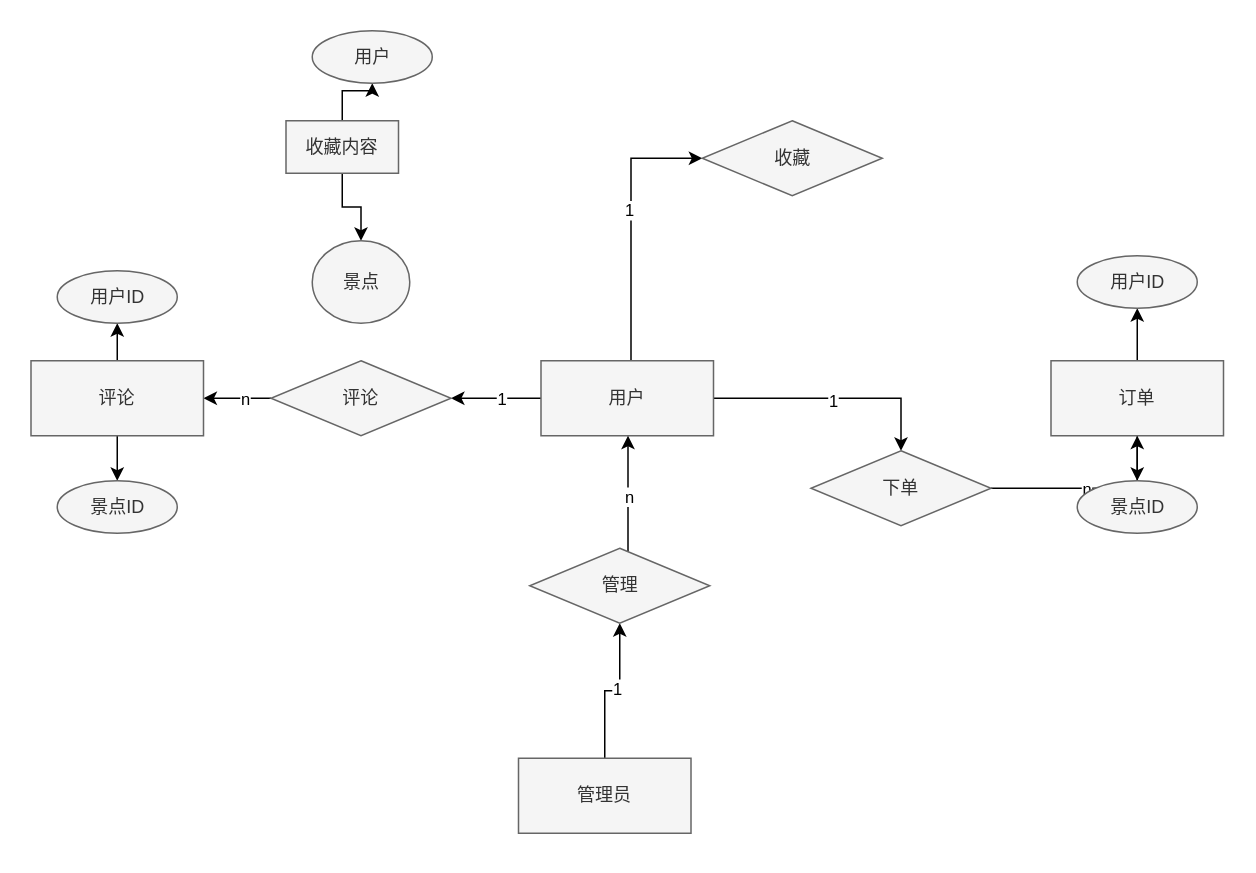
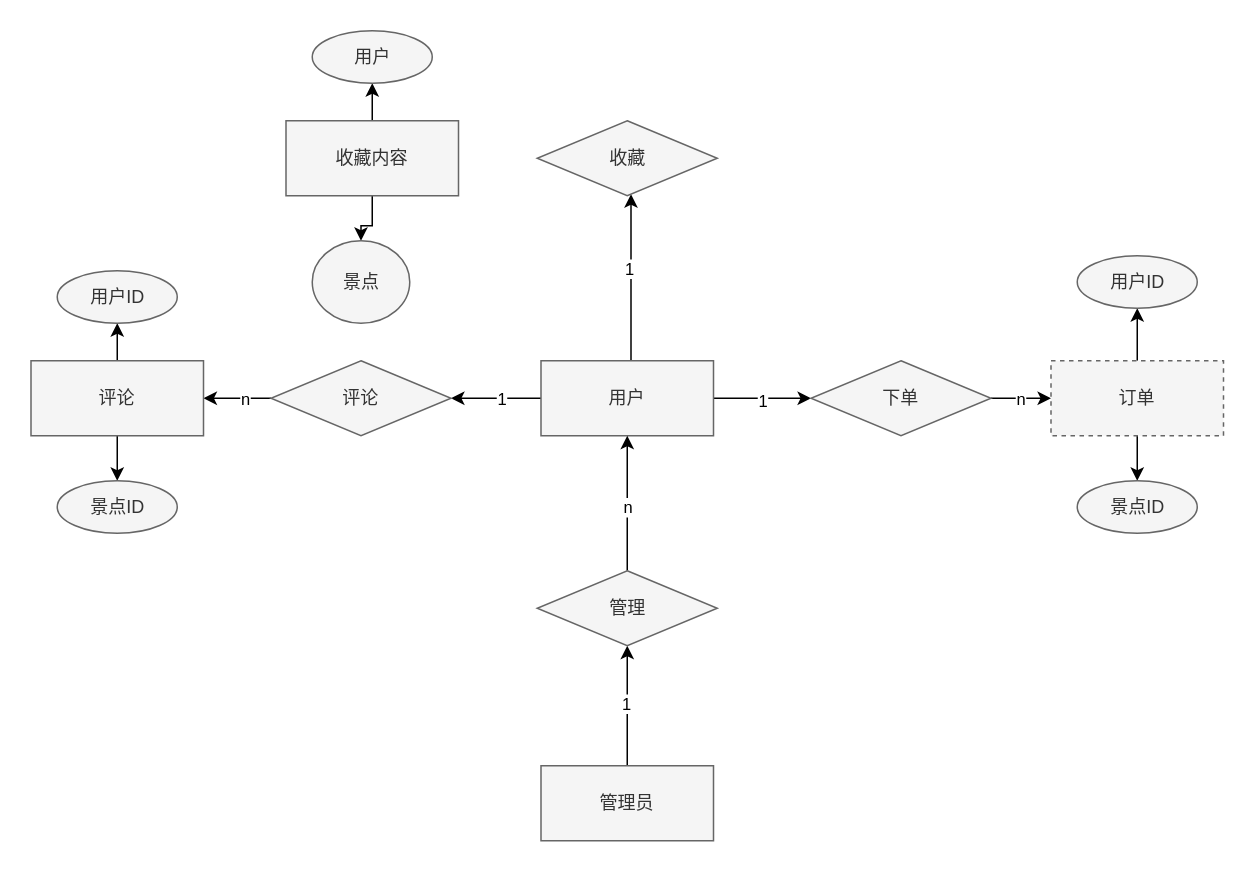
(342, 147) -> (372, 158)
(792, 158) -> (627, 158)
(1137, 398) -> (1137, 398)
(901, 488) -> (901, 398)
(620, 586) -> (627, 608)
(605, 796) -> (627, 803)
